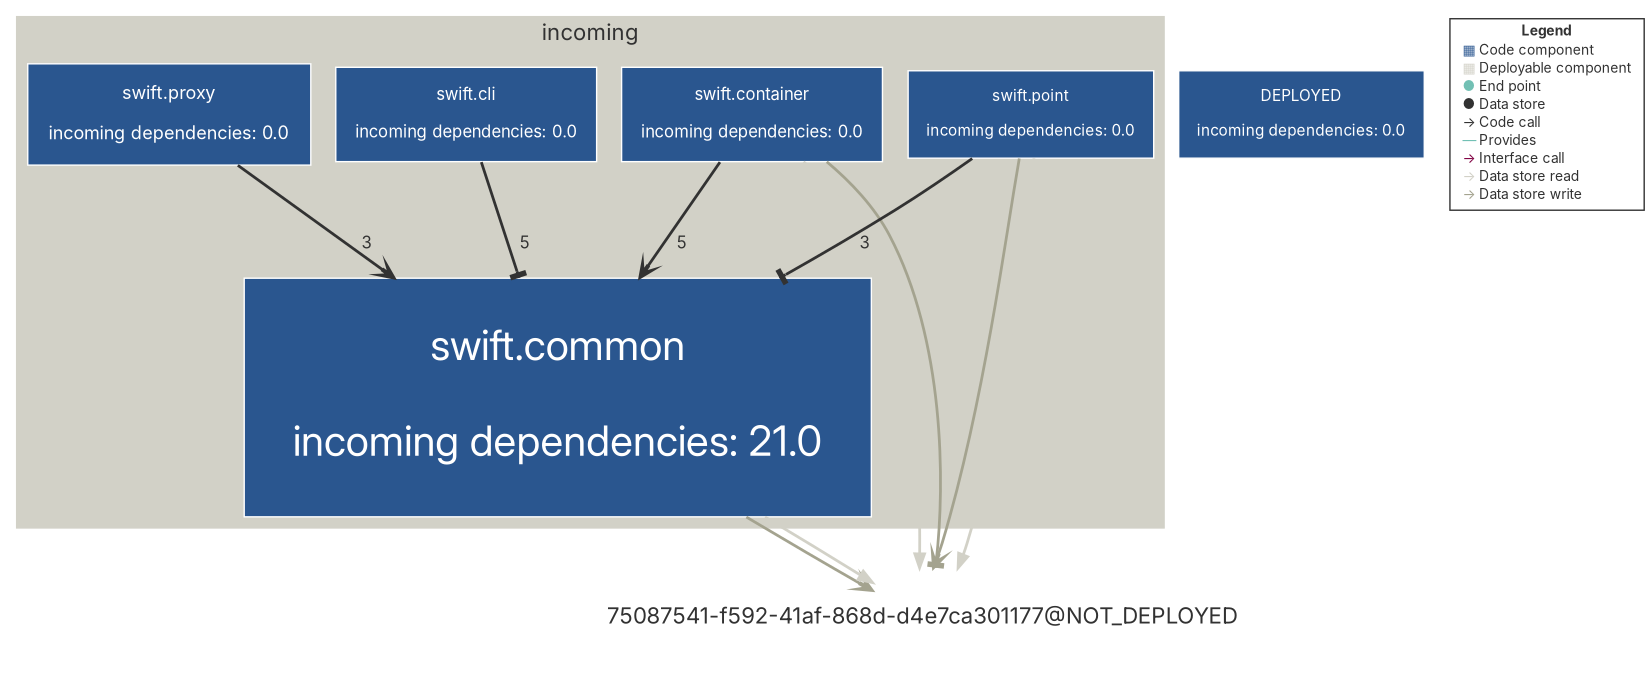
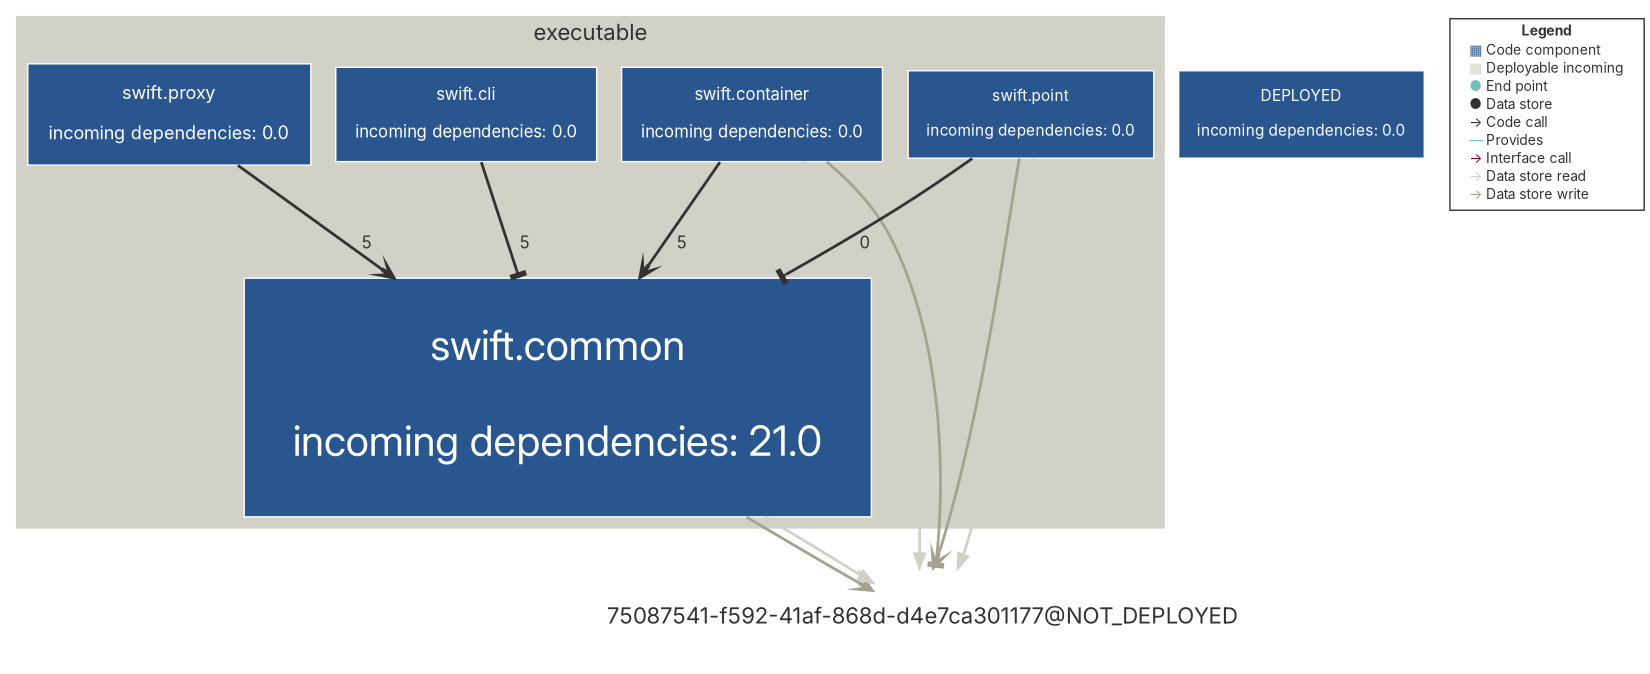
(590, 35) -> (590, 35)
(1555, 69) -> (1555, 69)
(362, 244) -> (362, 244)
(860, 244) -> (860, 244)
